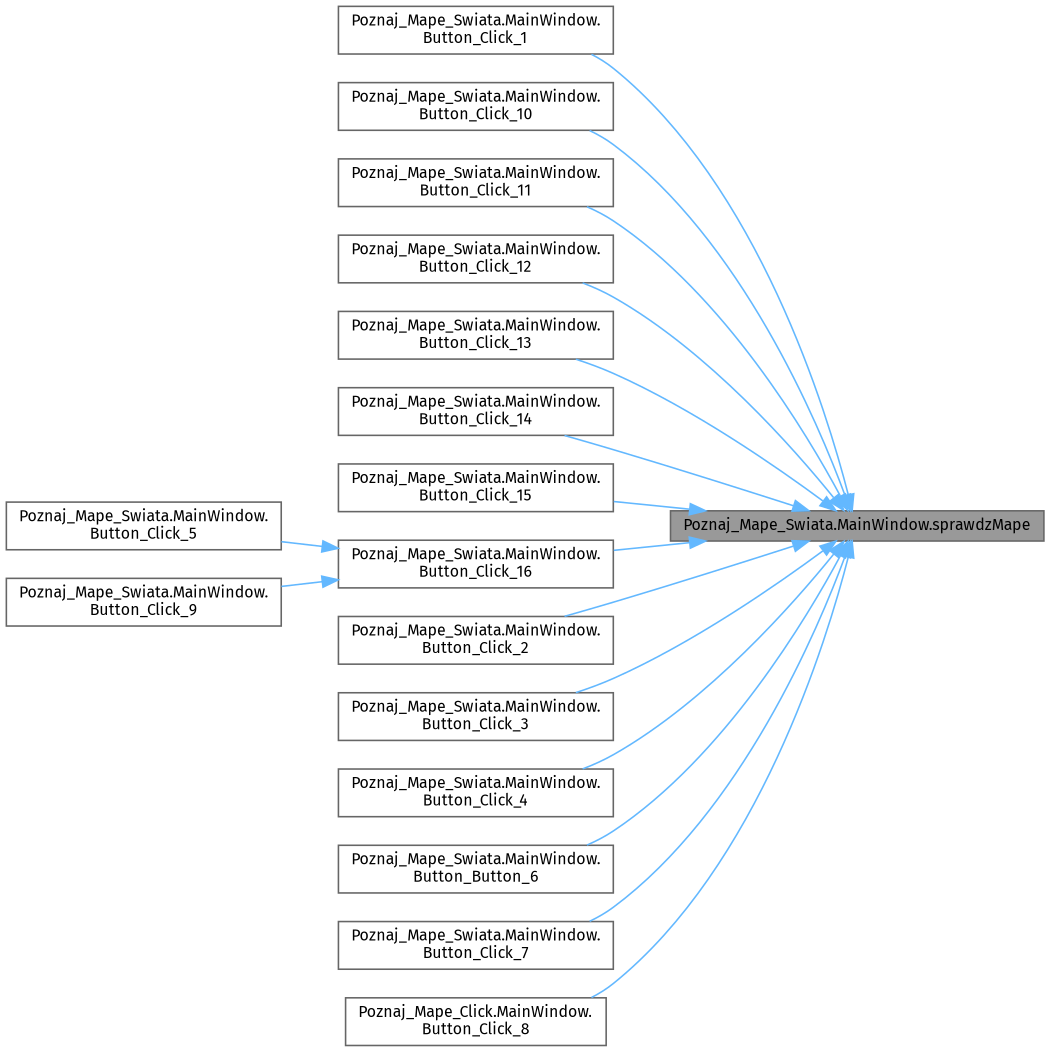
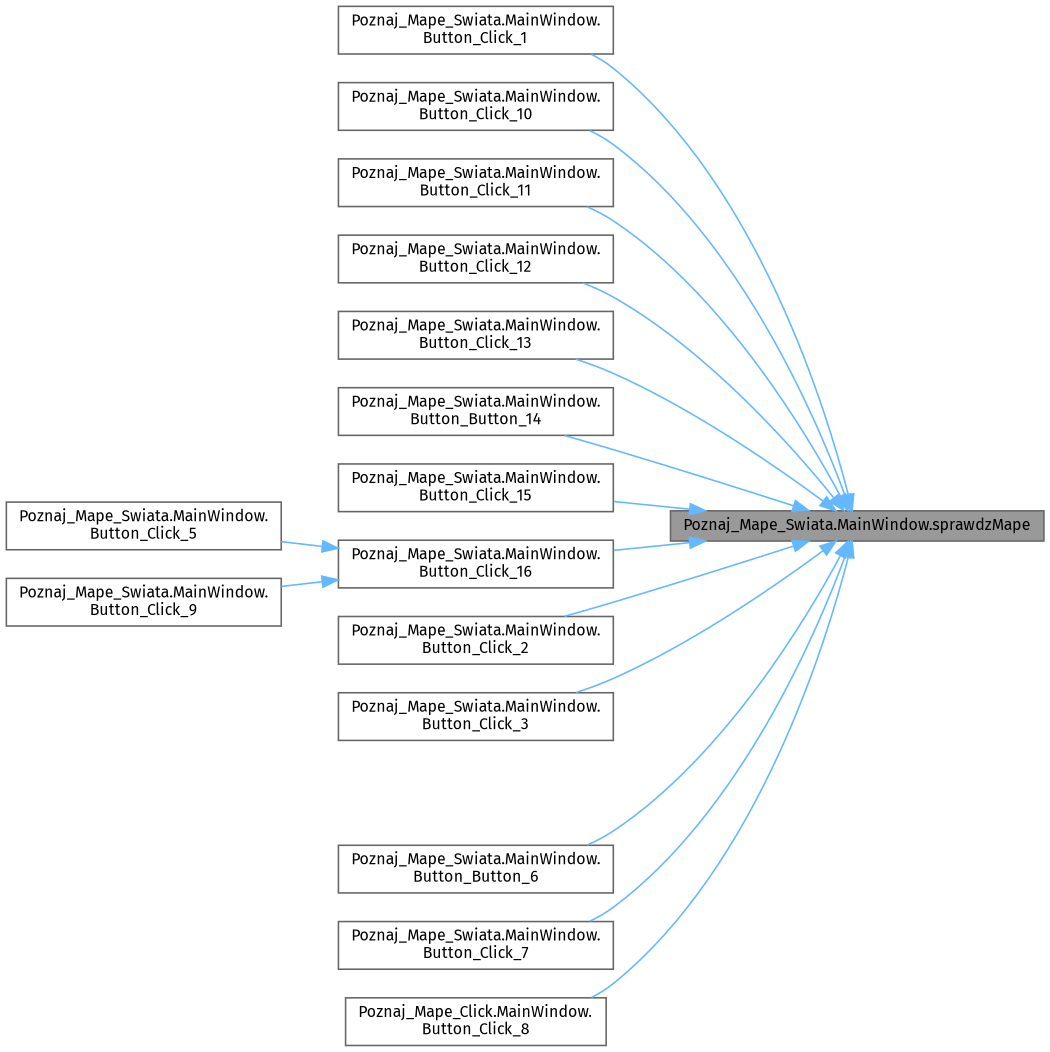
(476, 412) -> (476, 412)
(476, 793) -> none
